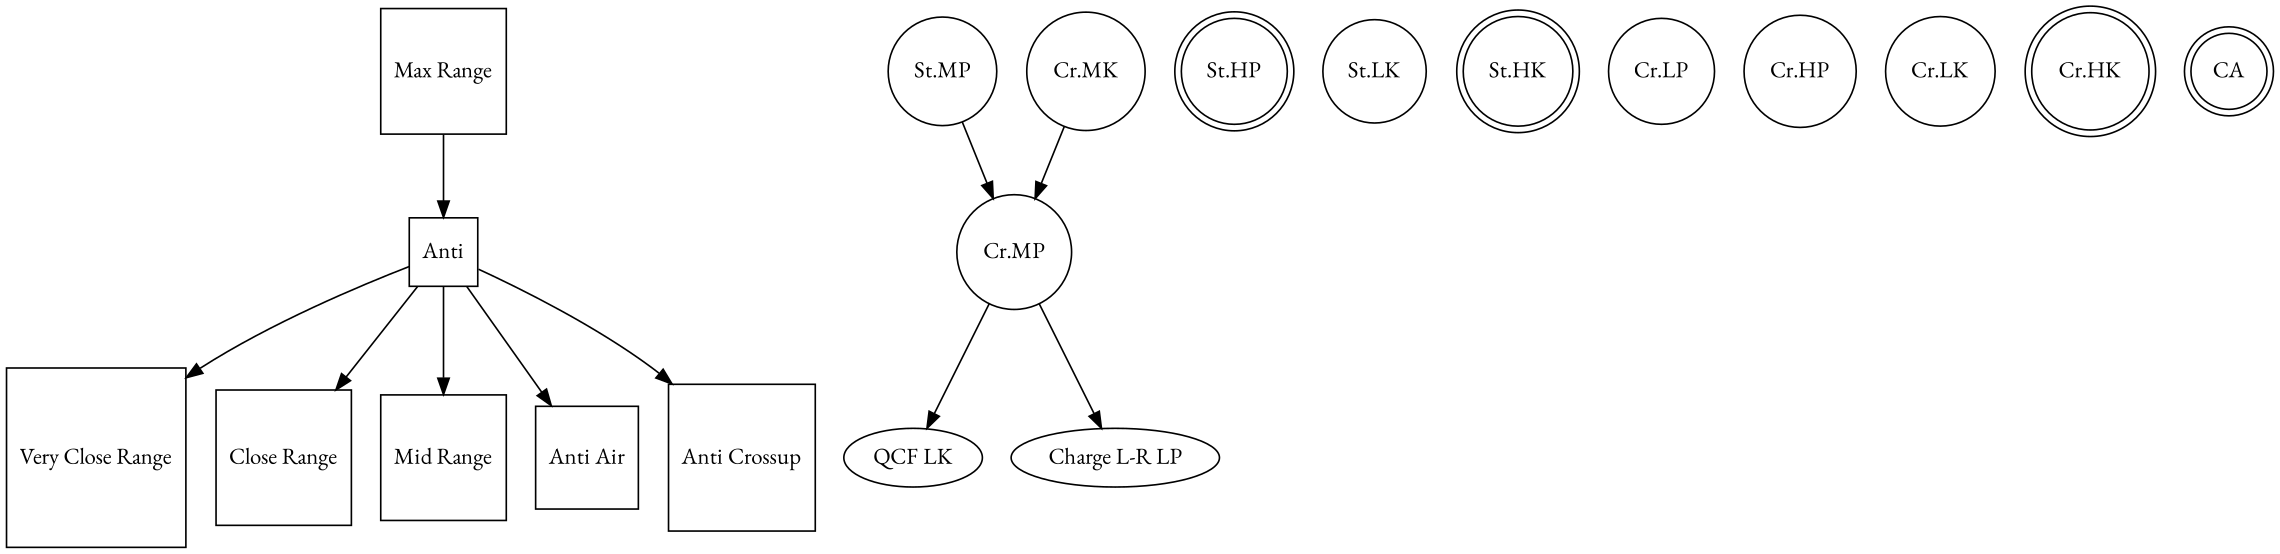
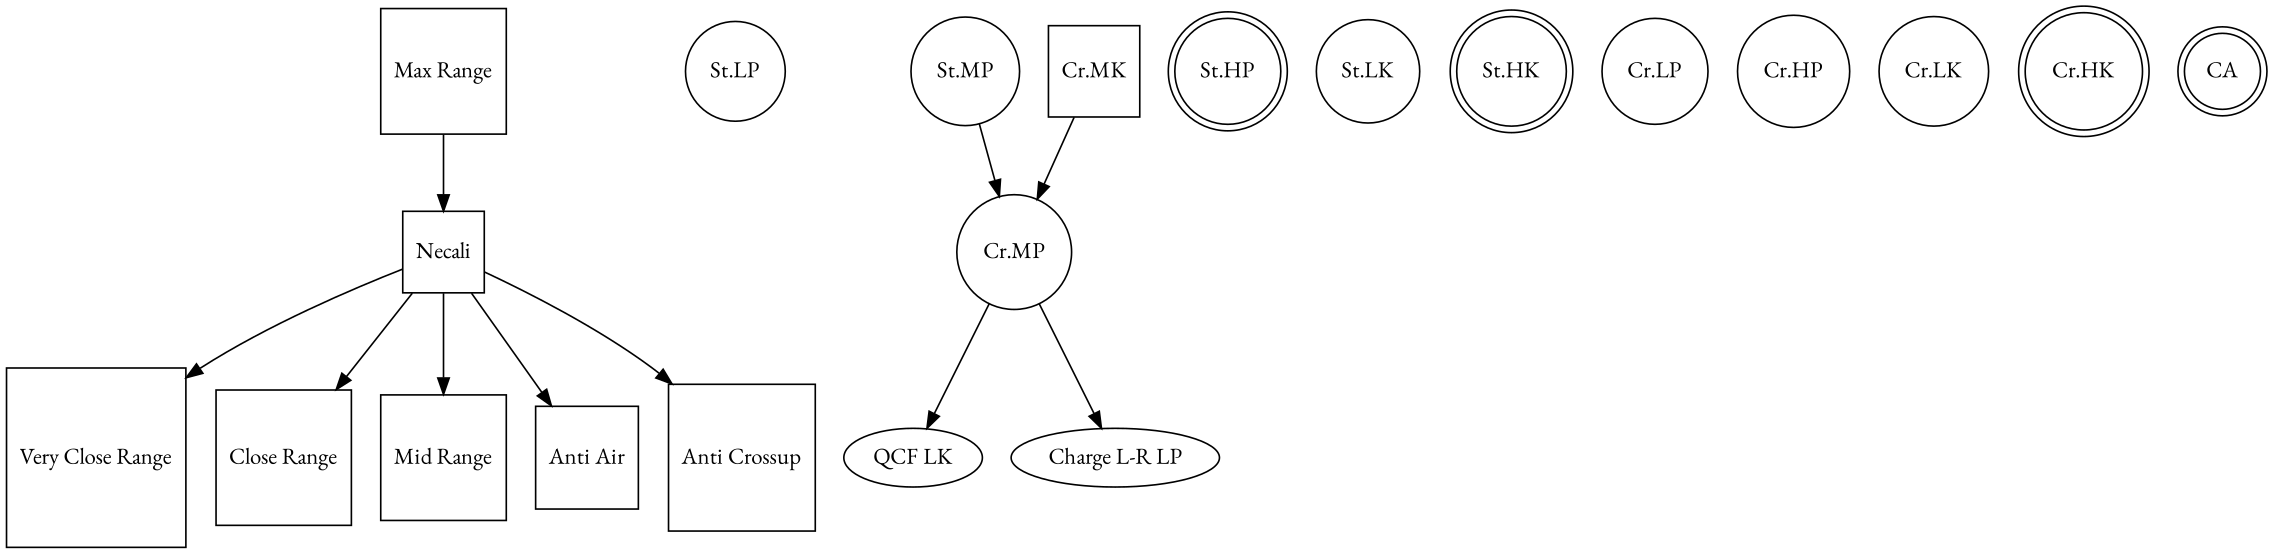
none -> (735, 71)
(1086, 71) -> (1094, 71)
(444, 252) -> (444, 252)
